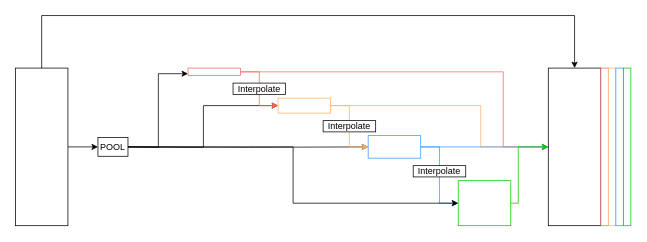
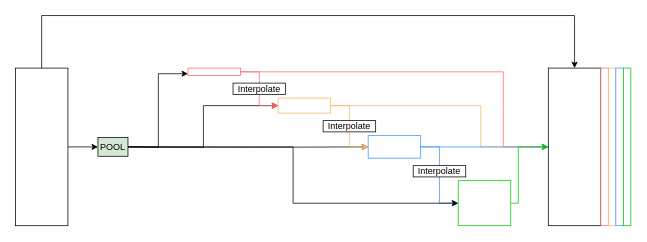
(113, 147) -> (113, 147)
